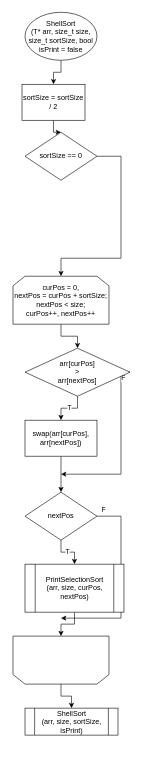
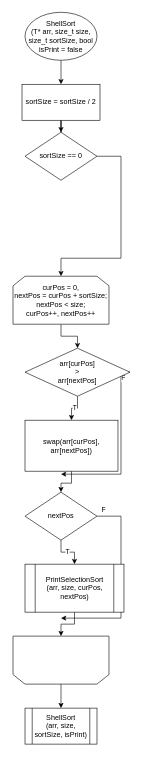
(53, 102) -> (61, 102)
(61, 438) -> (71, 446)
(71, 722) -> (61, 726)
